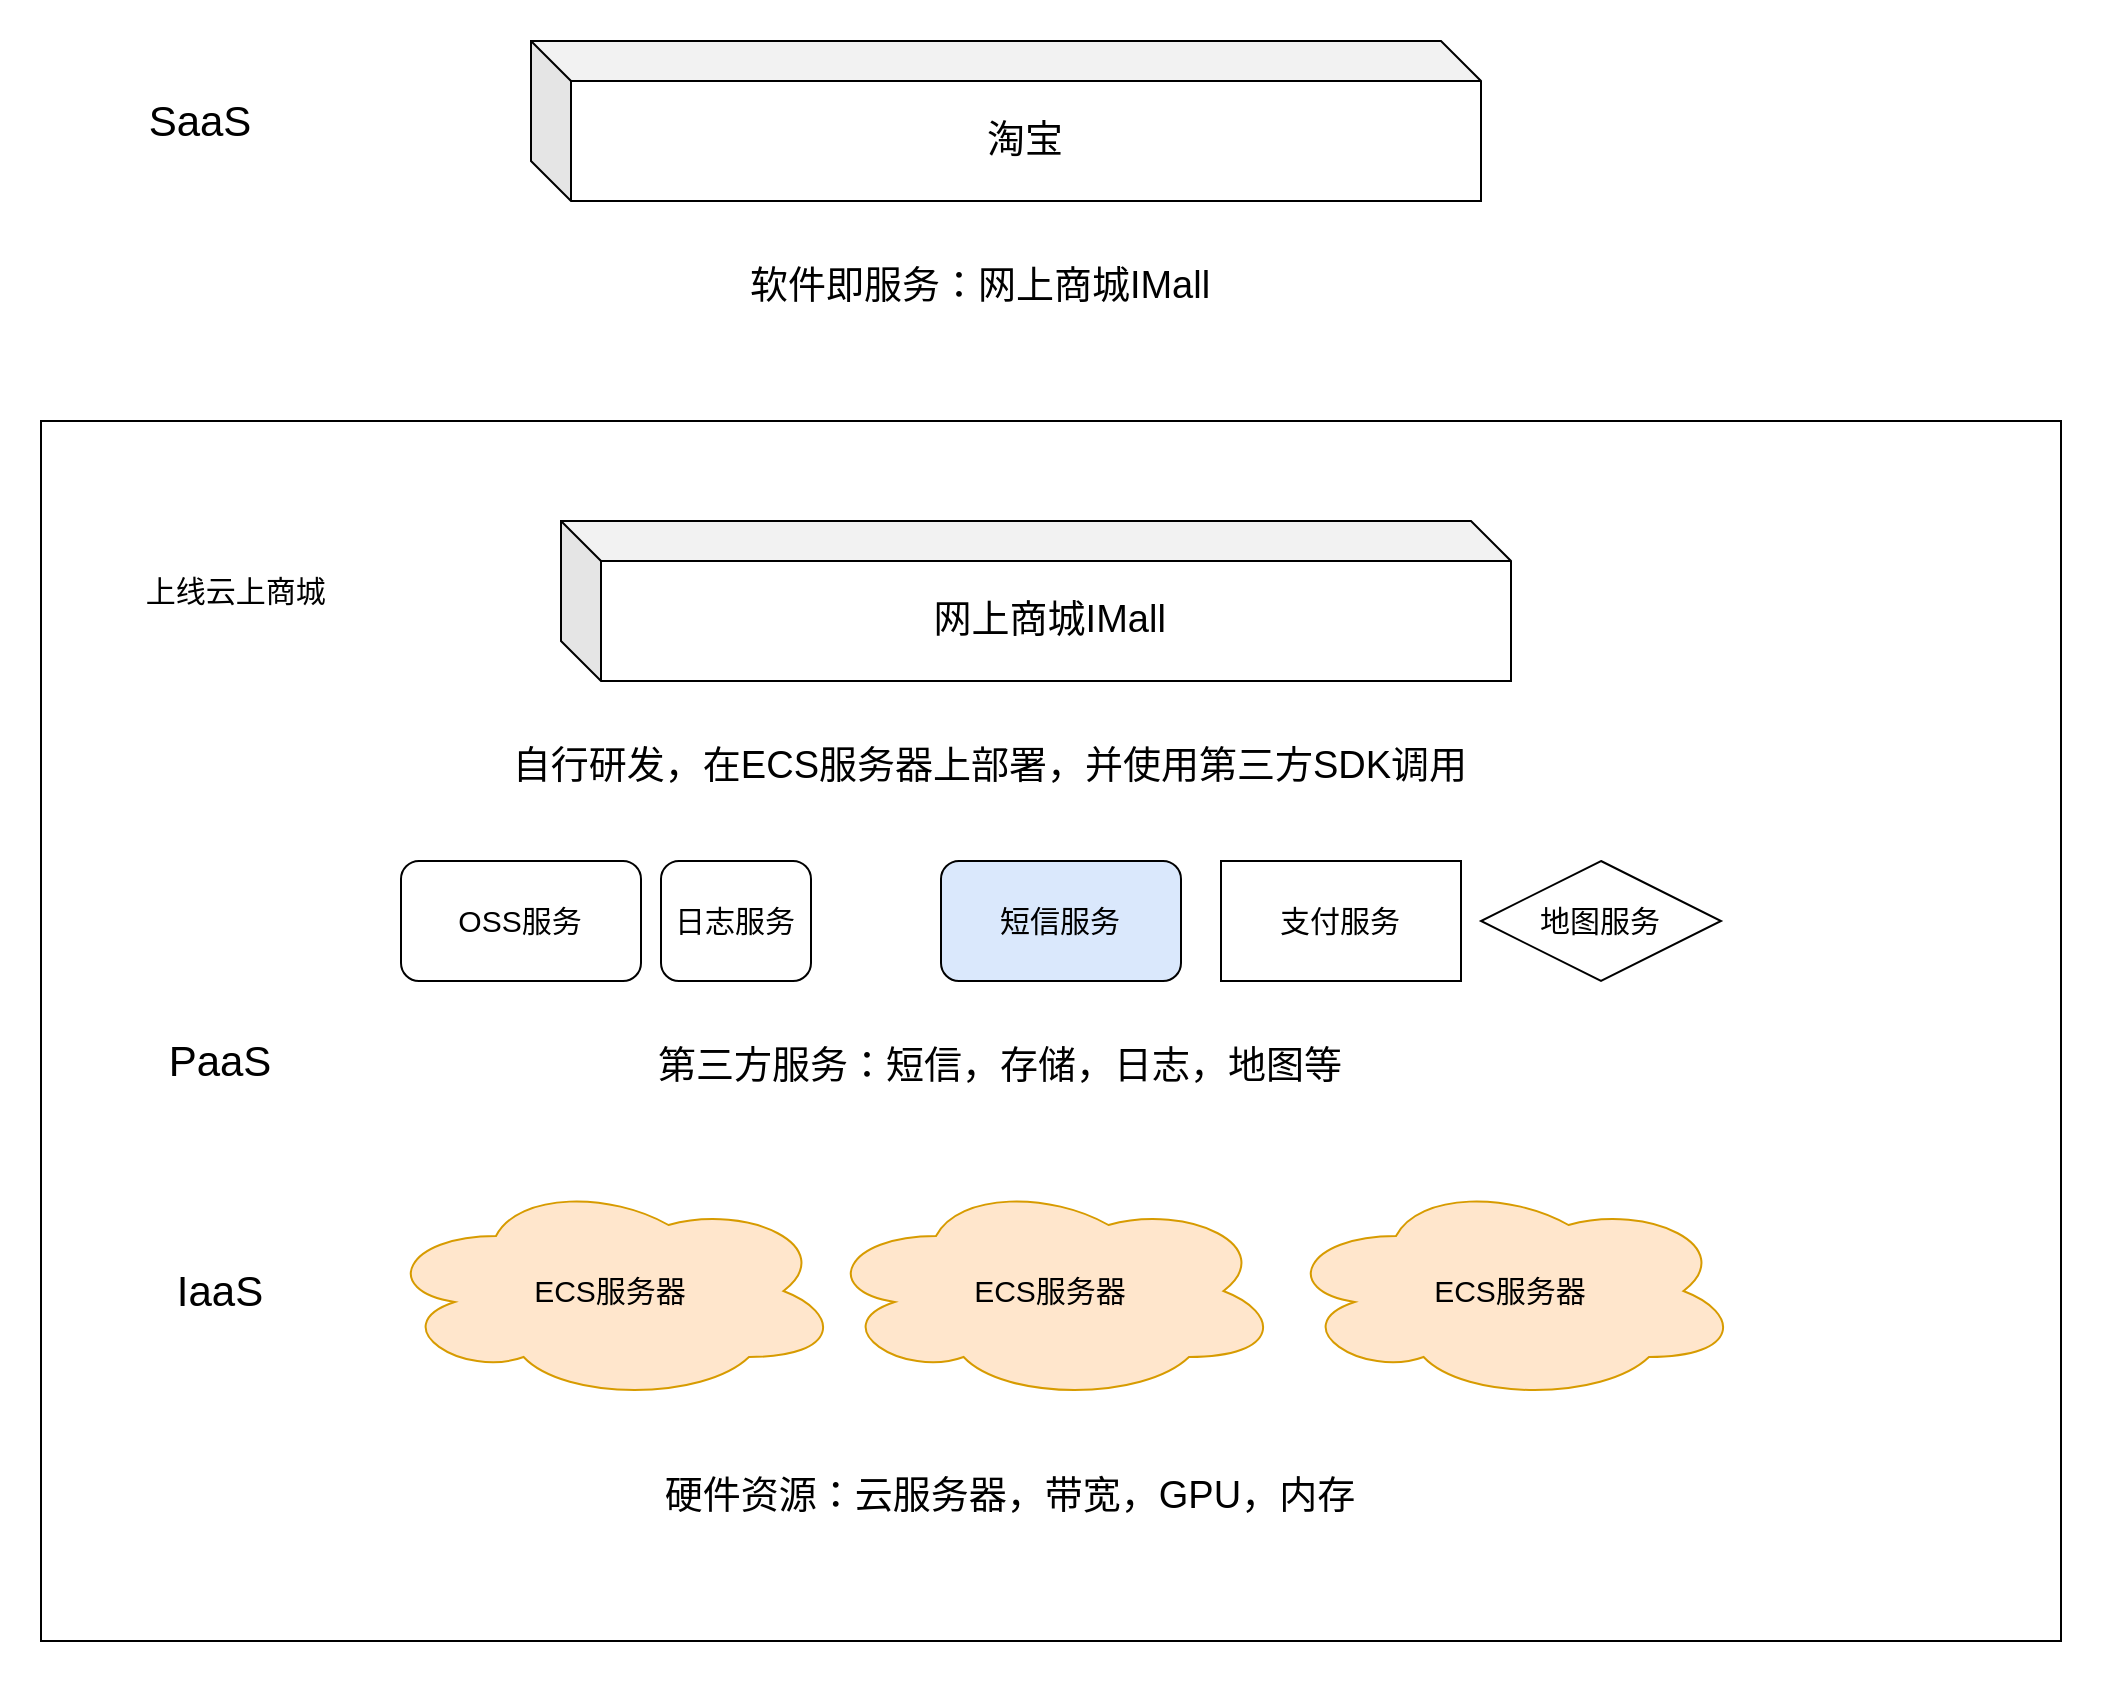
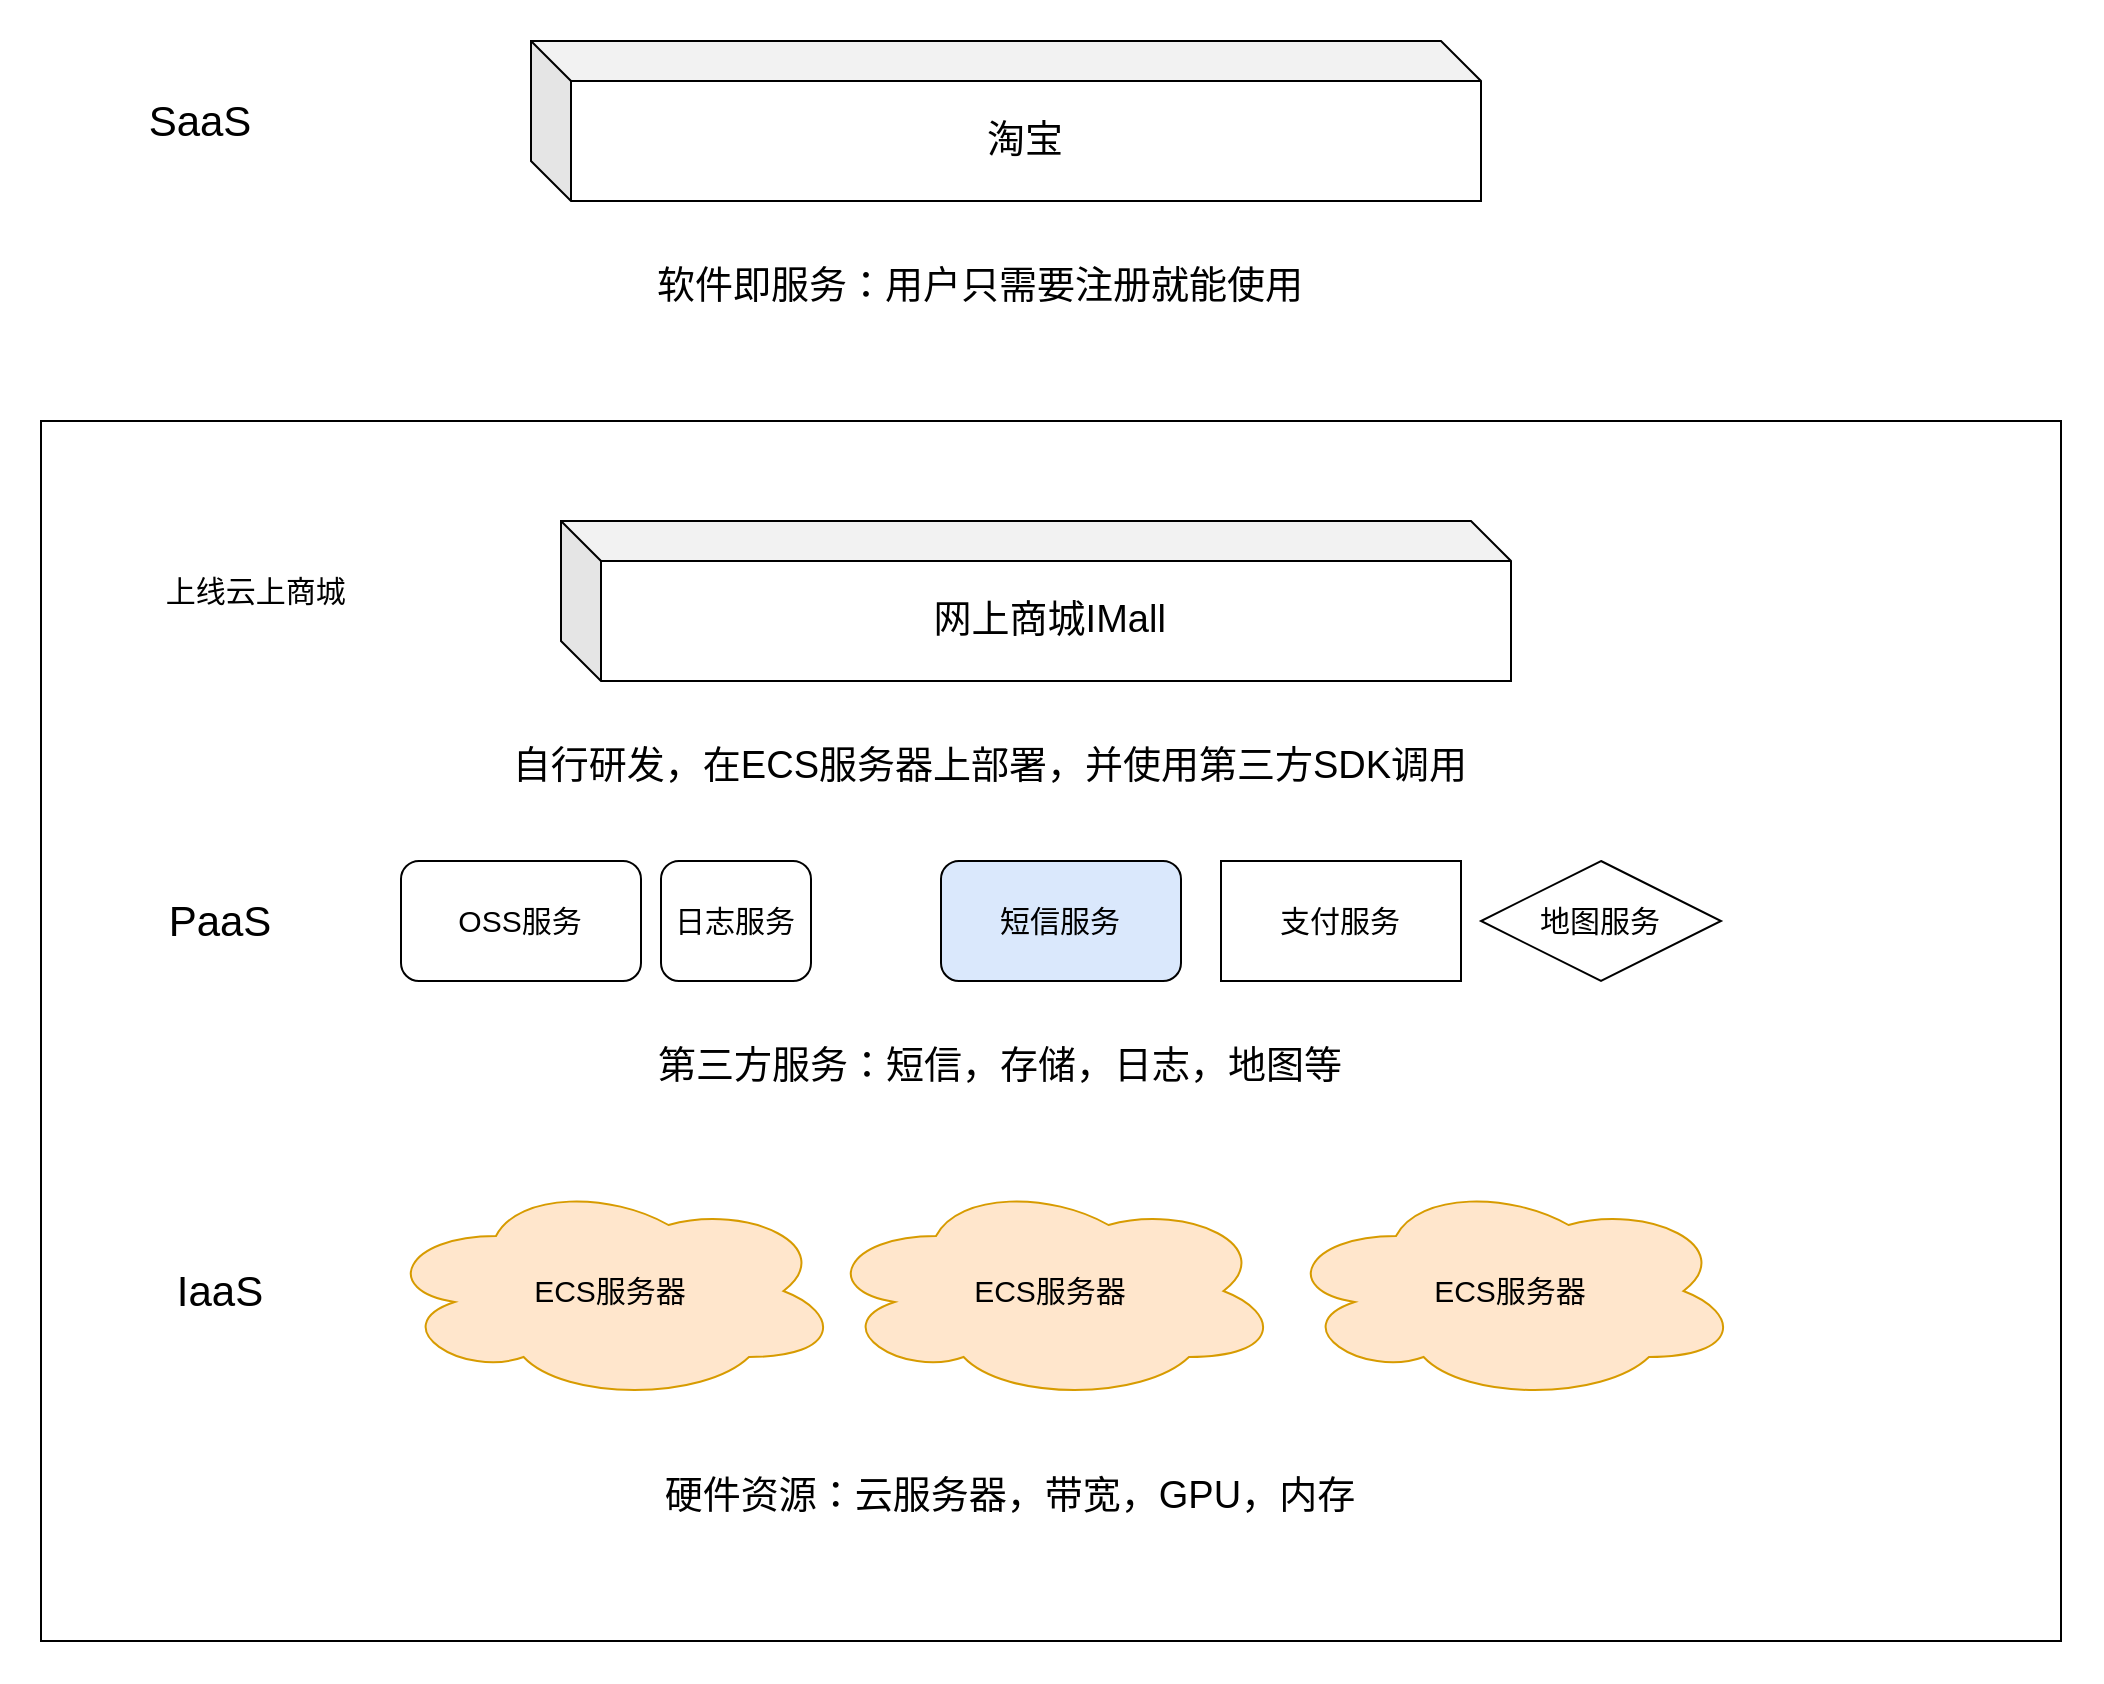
(981, 287) -> (981, 287)
(241, 591) -> (261, 591)
(221, 1061) -> (221, 921)
